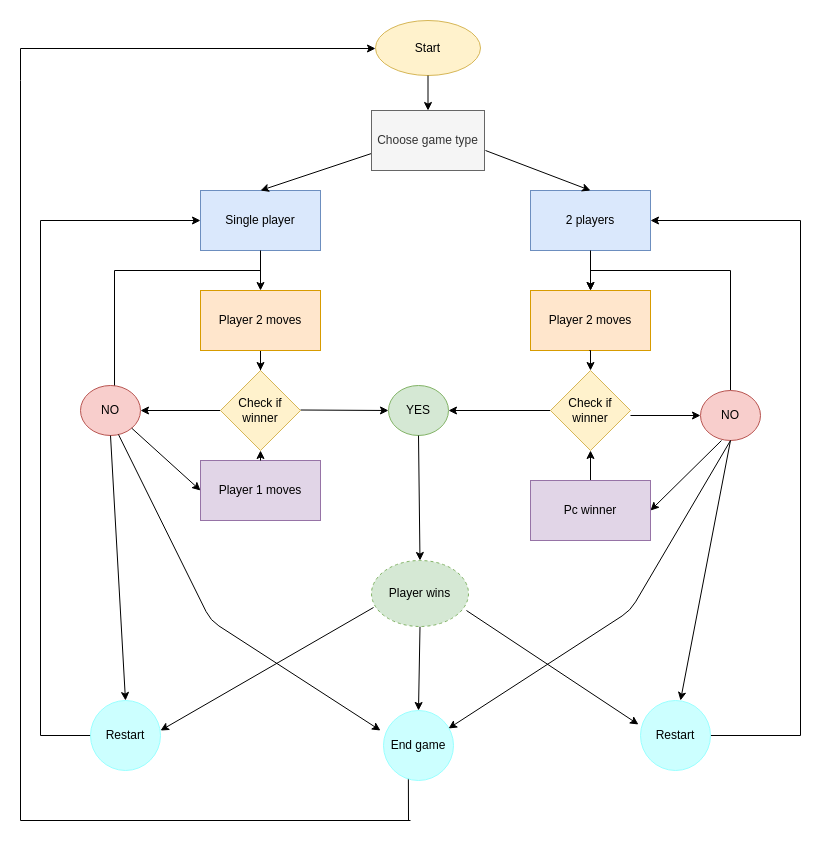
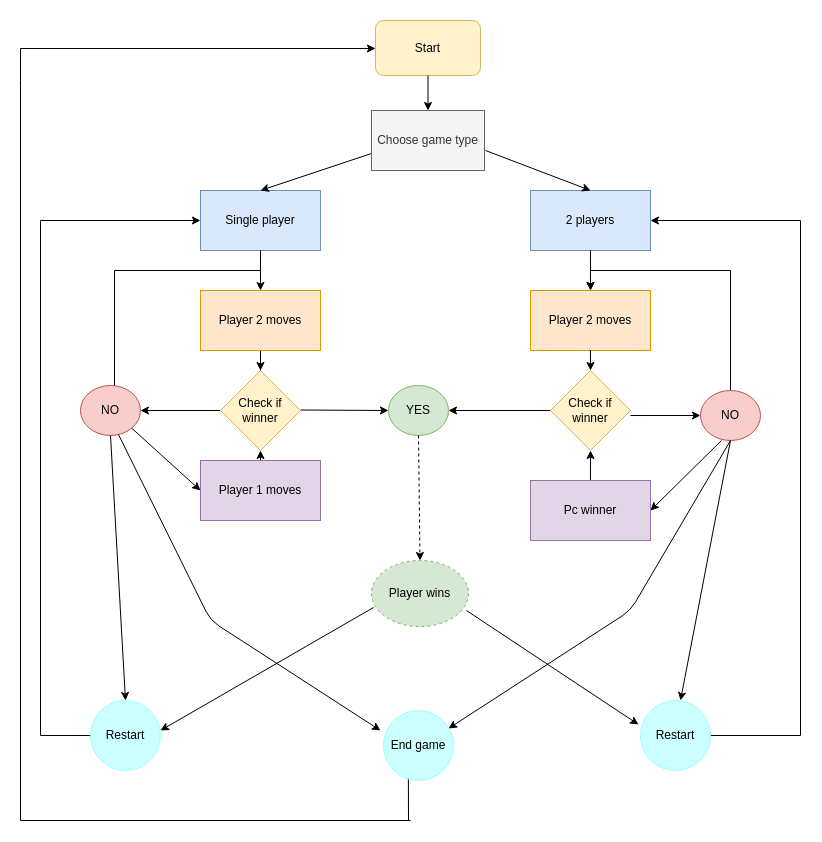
(428, 48) -> (428, 48)
(419, 493) -> (419, 493)
(419, 665) -> none
